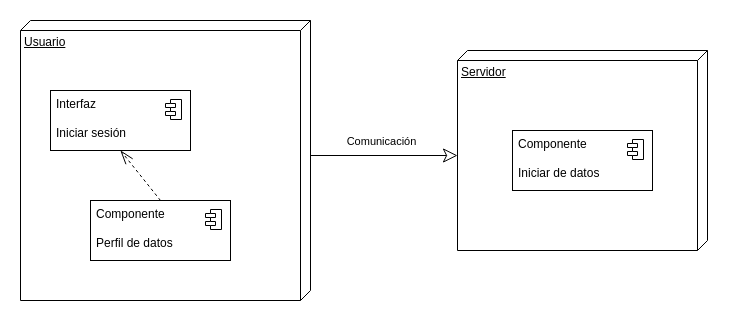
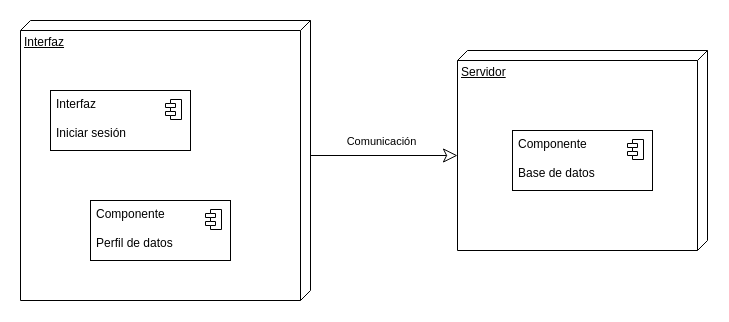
(46, 43) -> (51, 43)
(566, 152) -> (559, 152)
(142, 177) -> none
